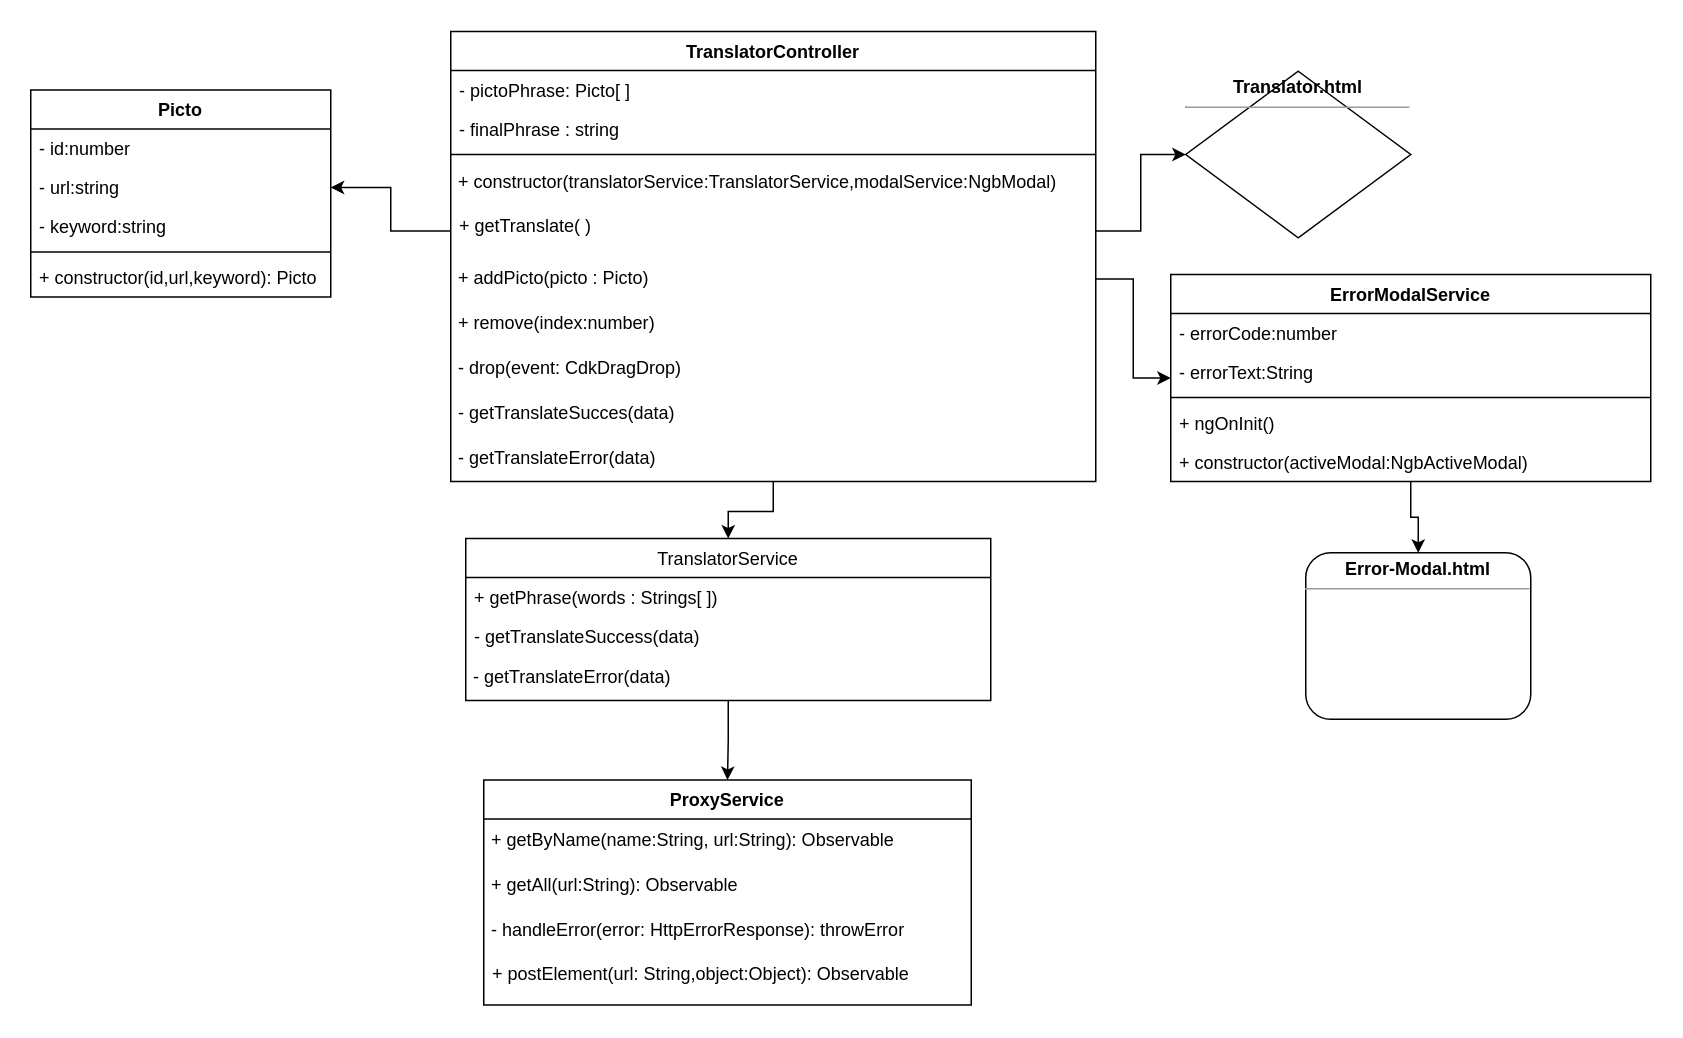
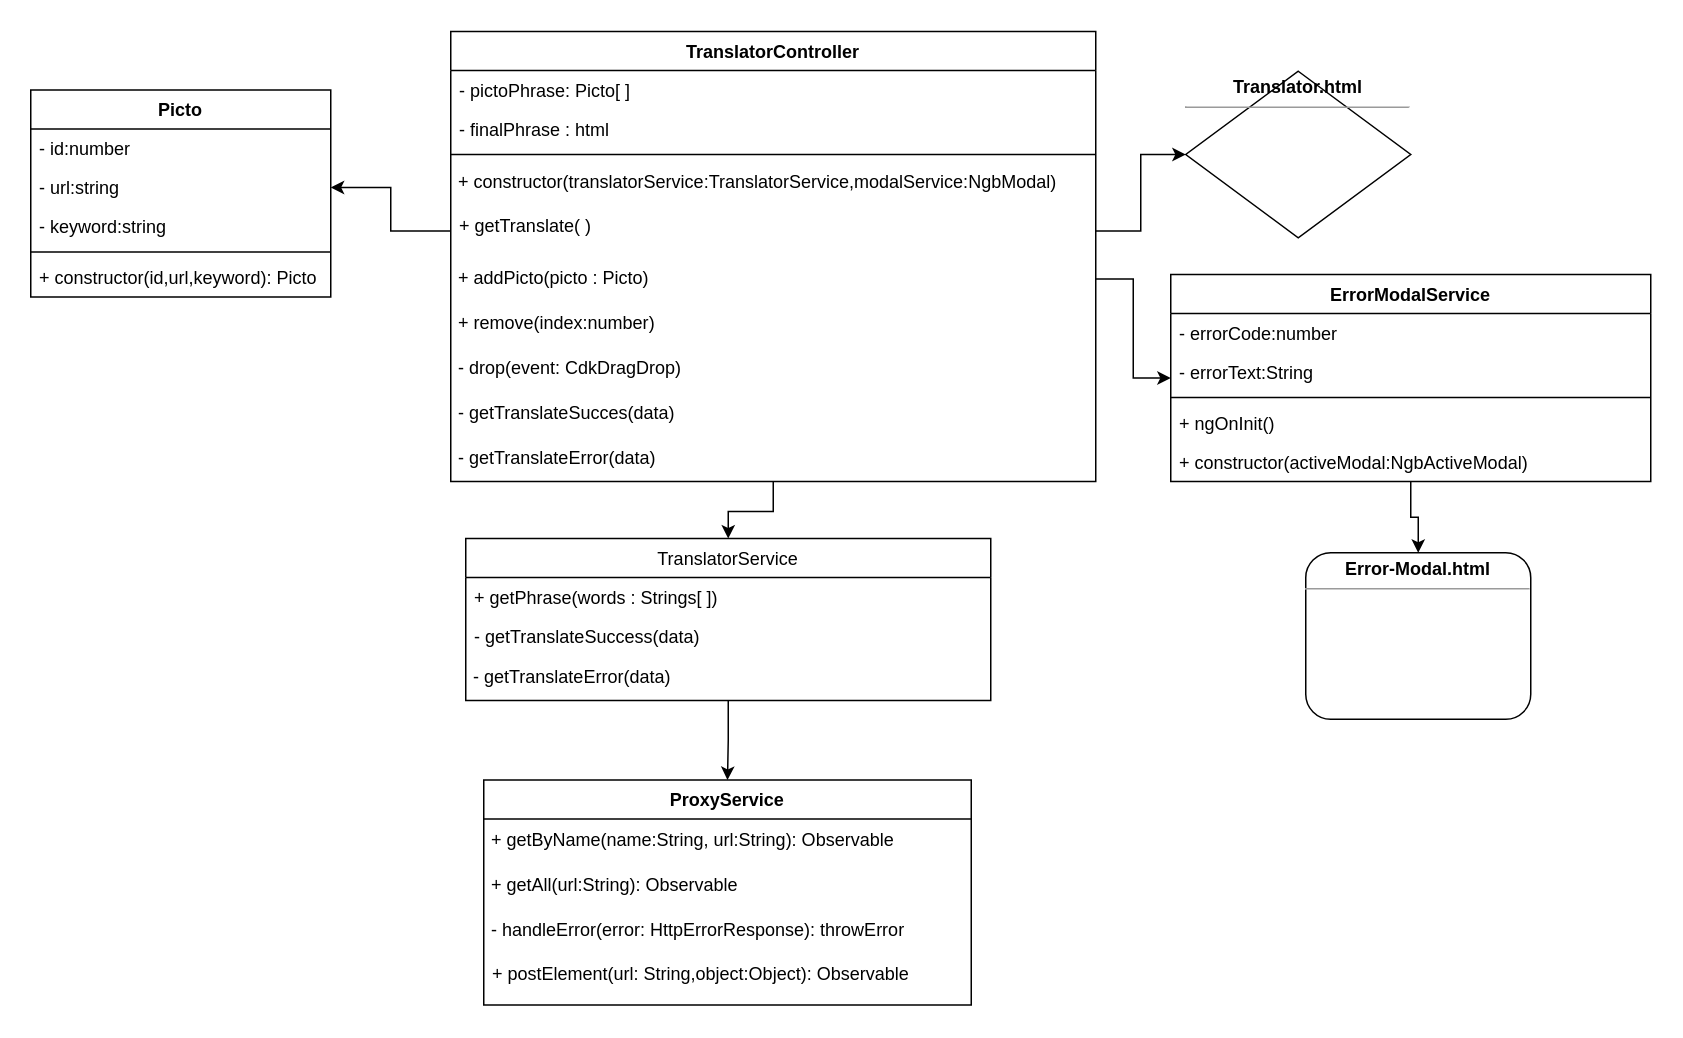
(554, 130) -> (543, 130)
